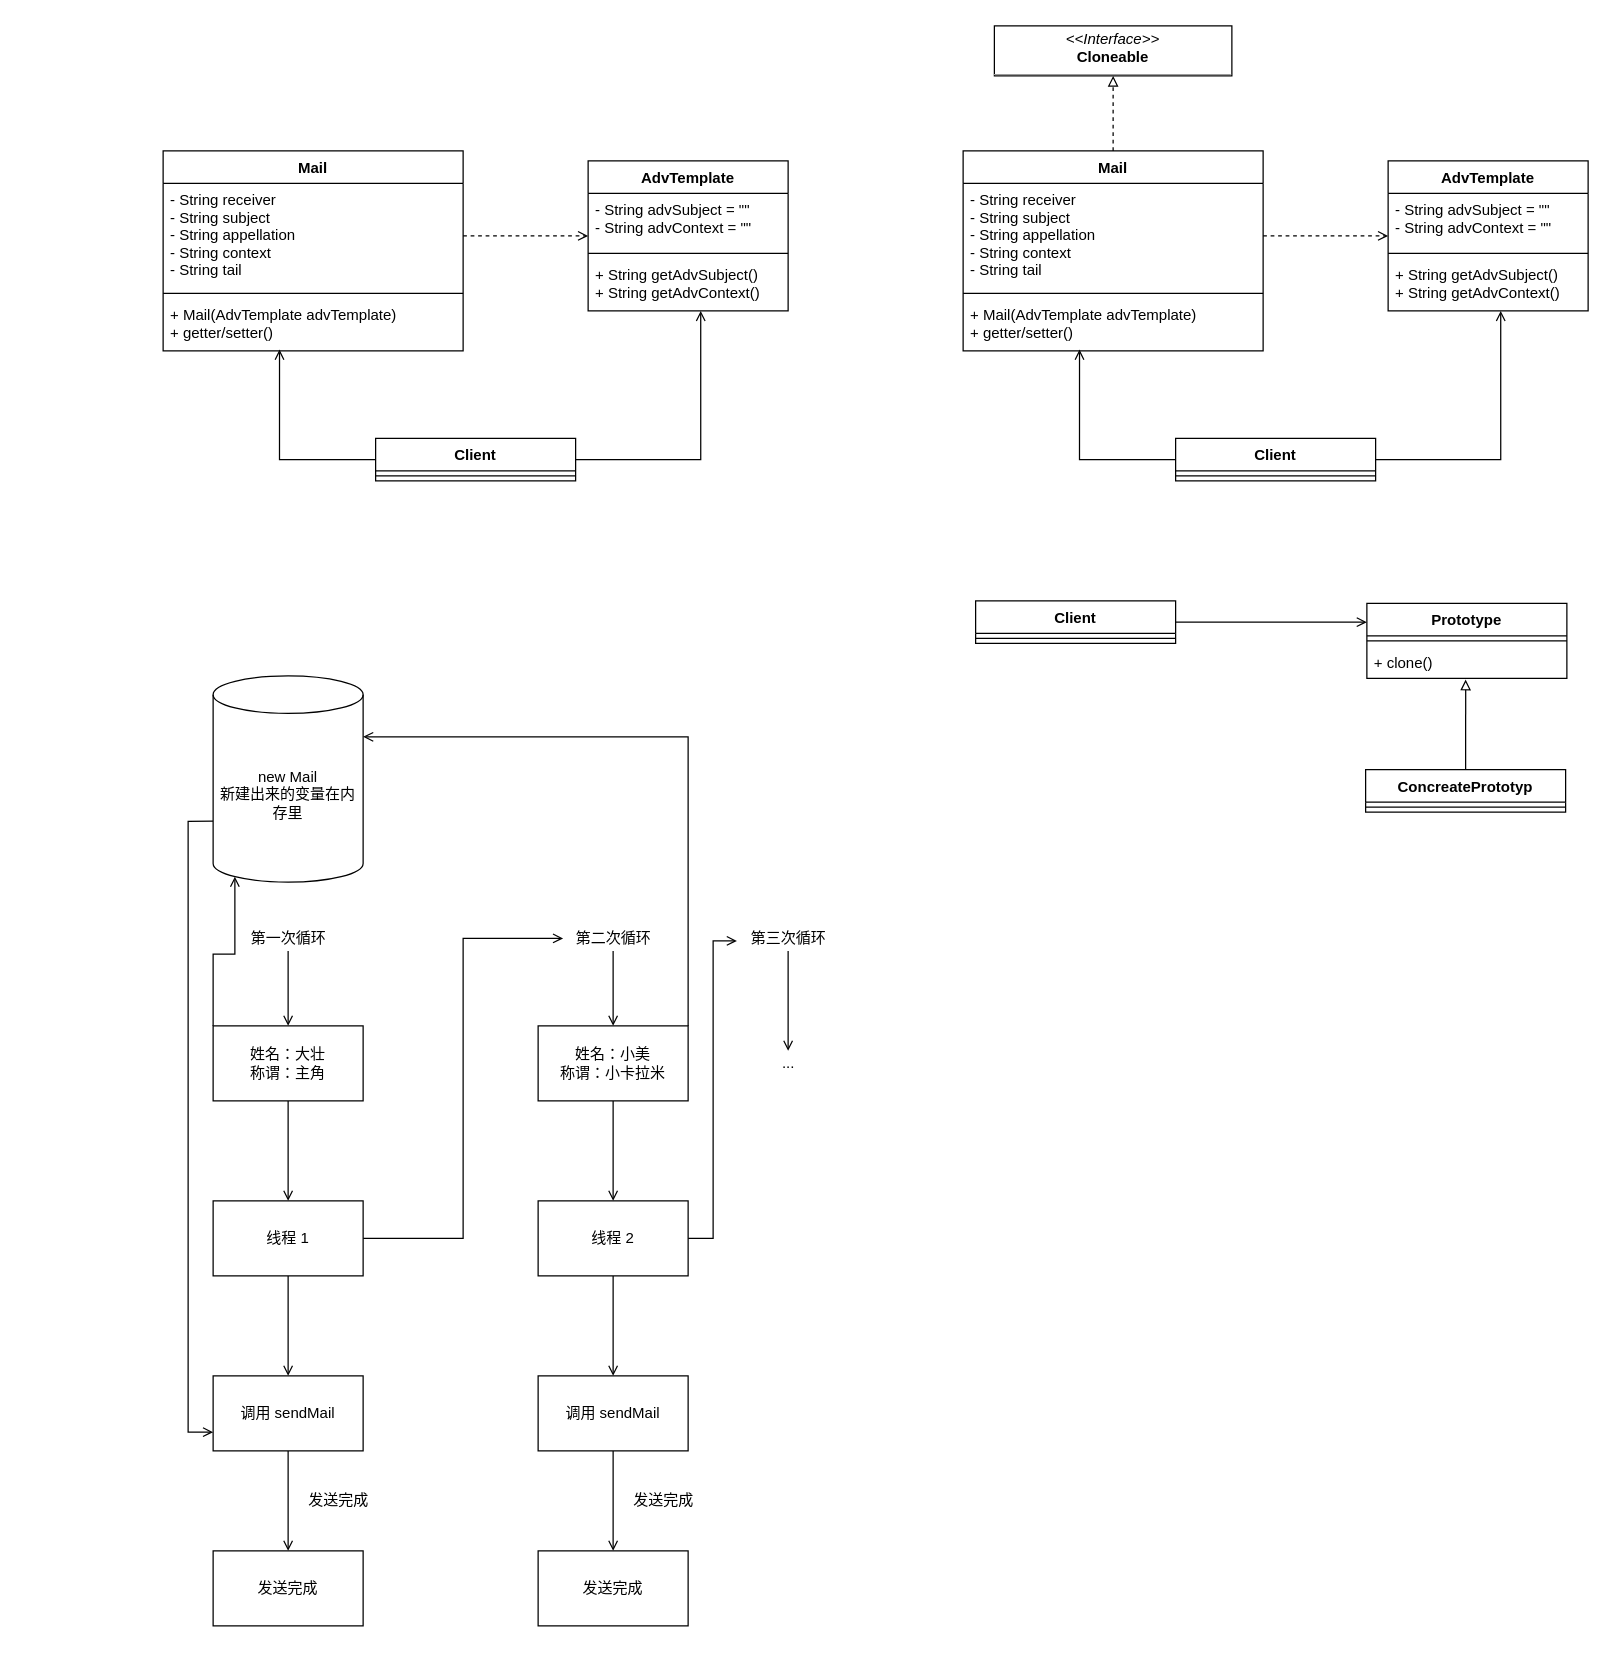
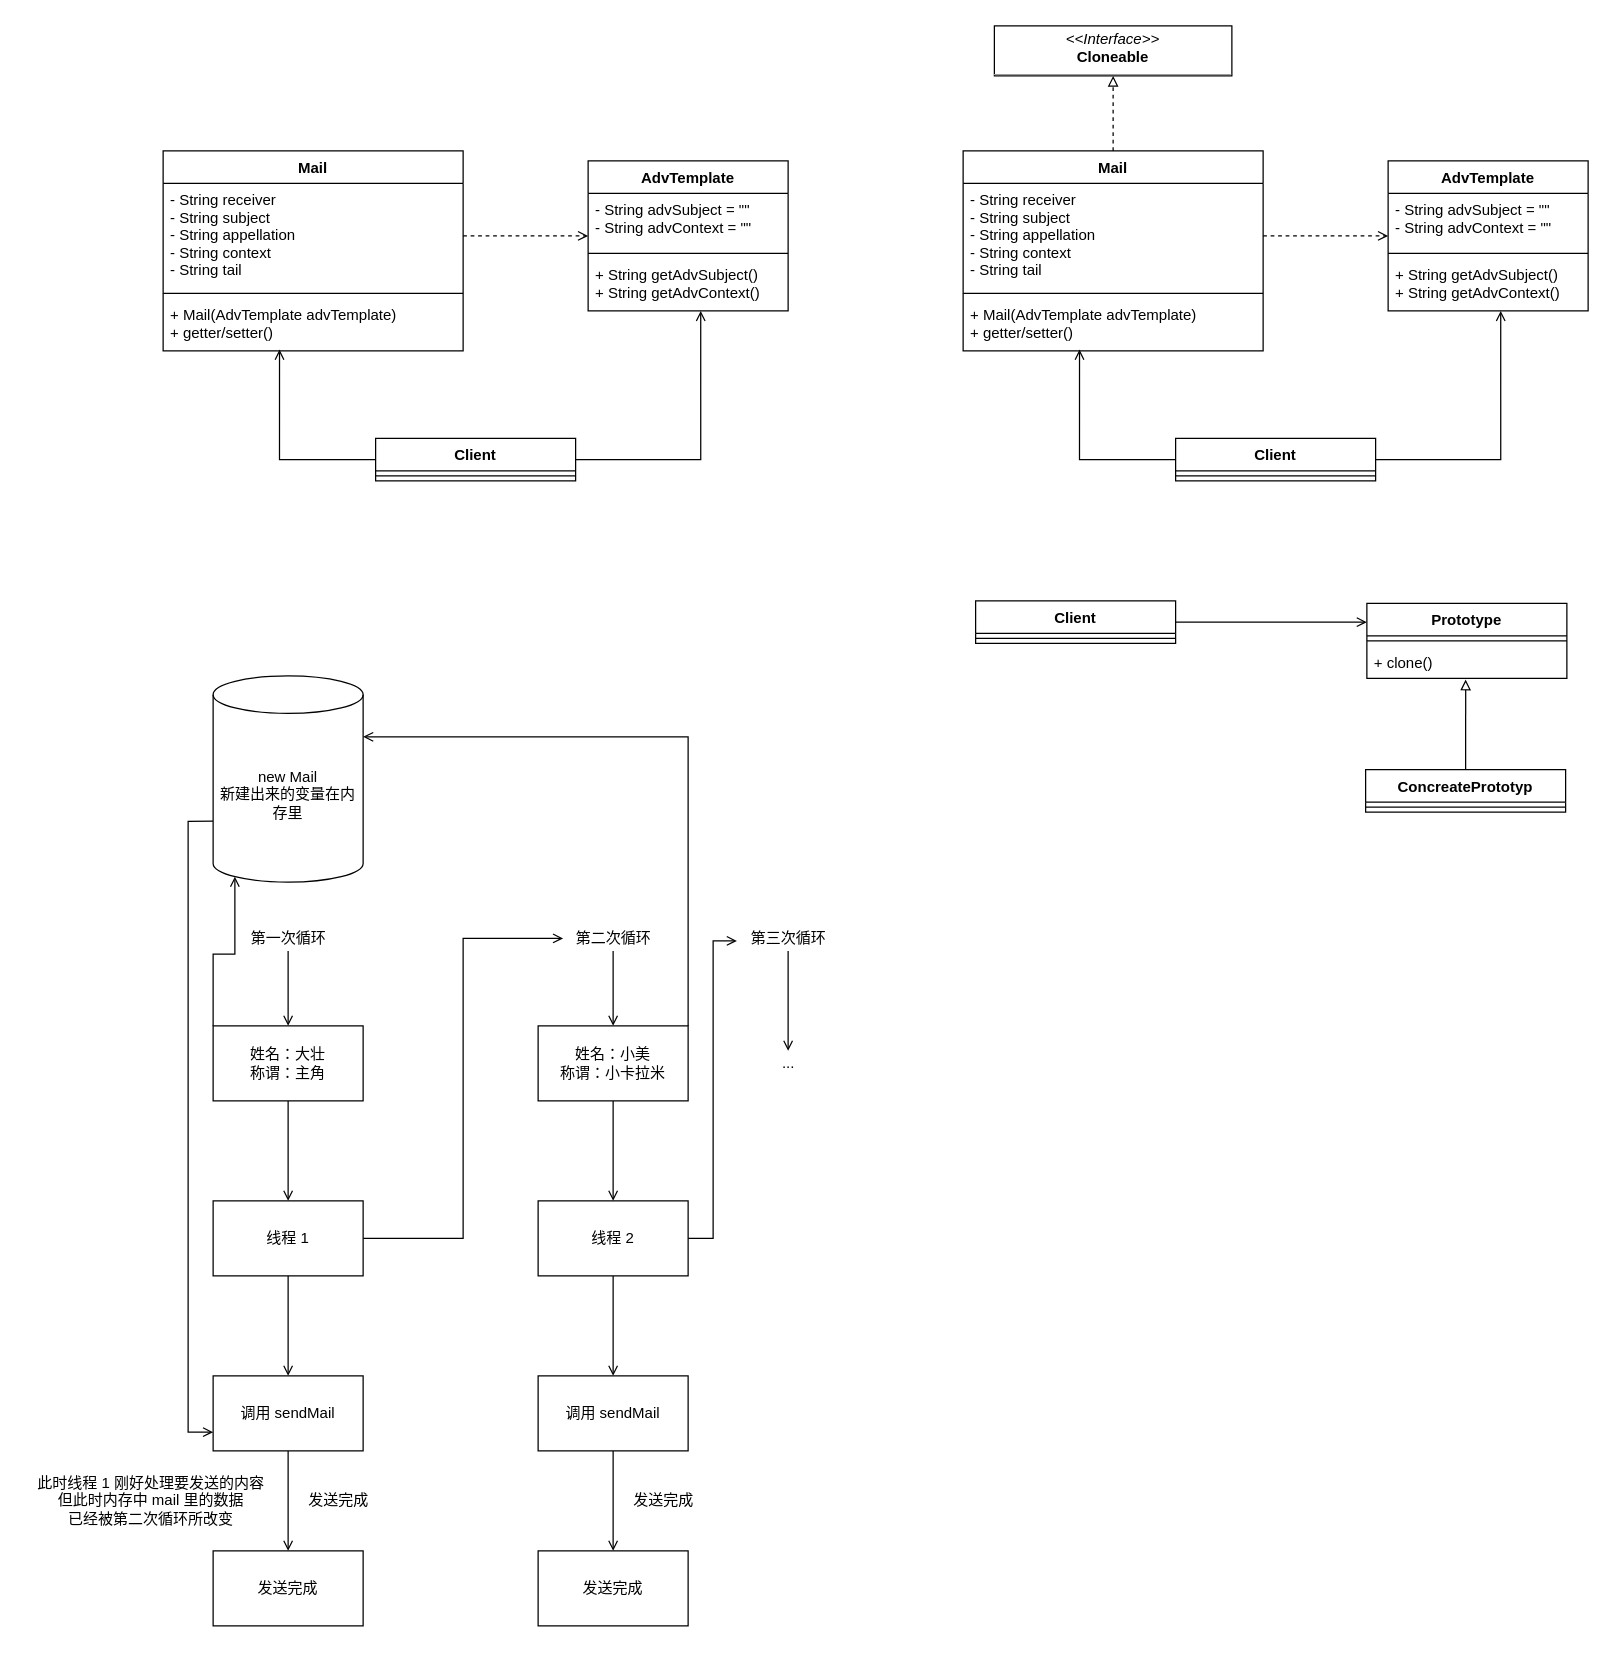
none -> (151, 1501)
